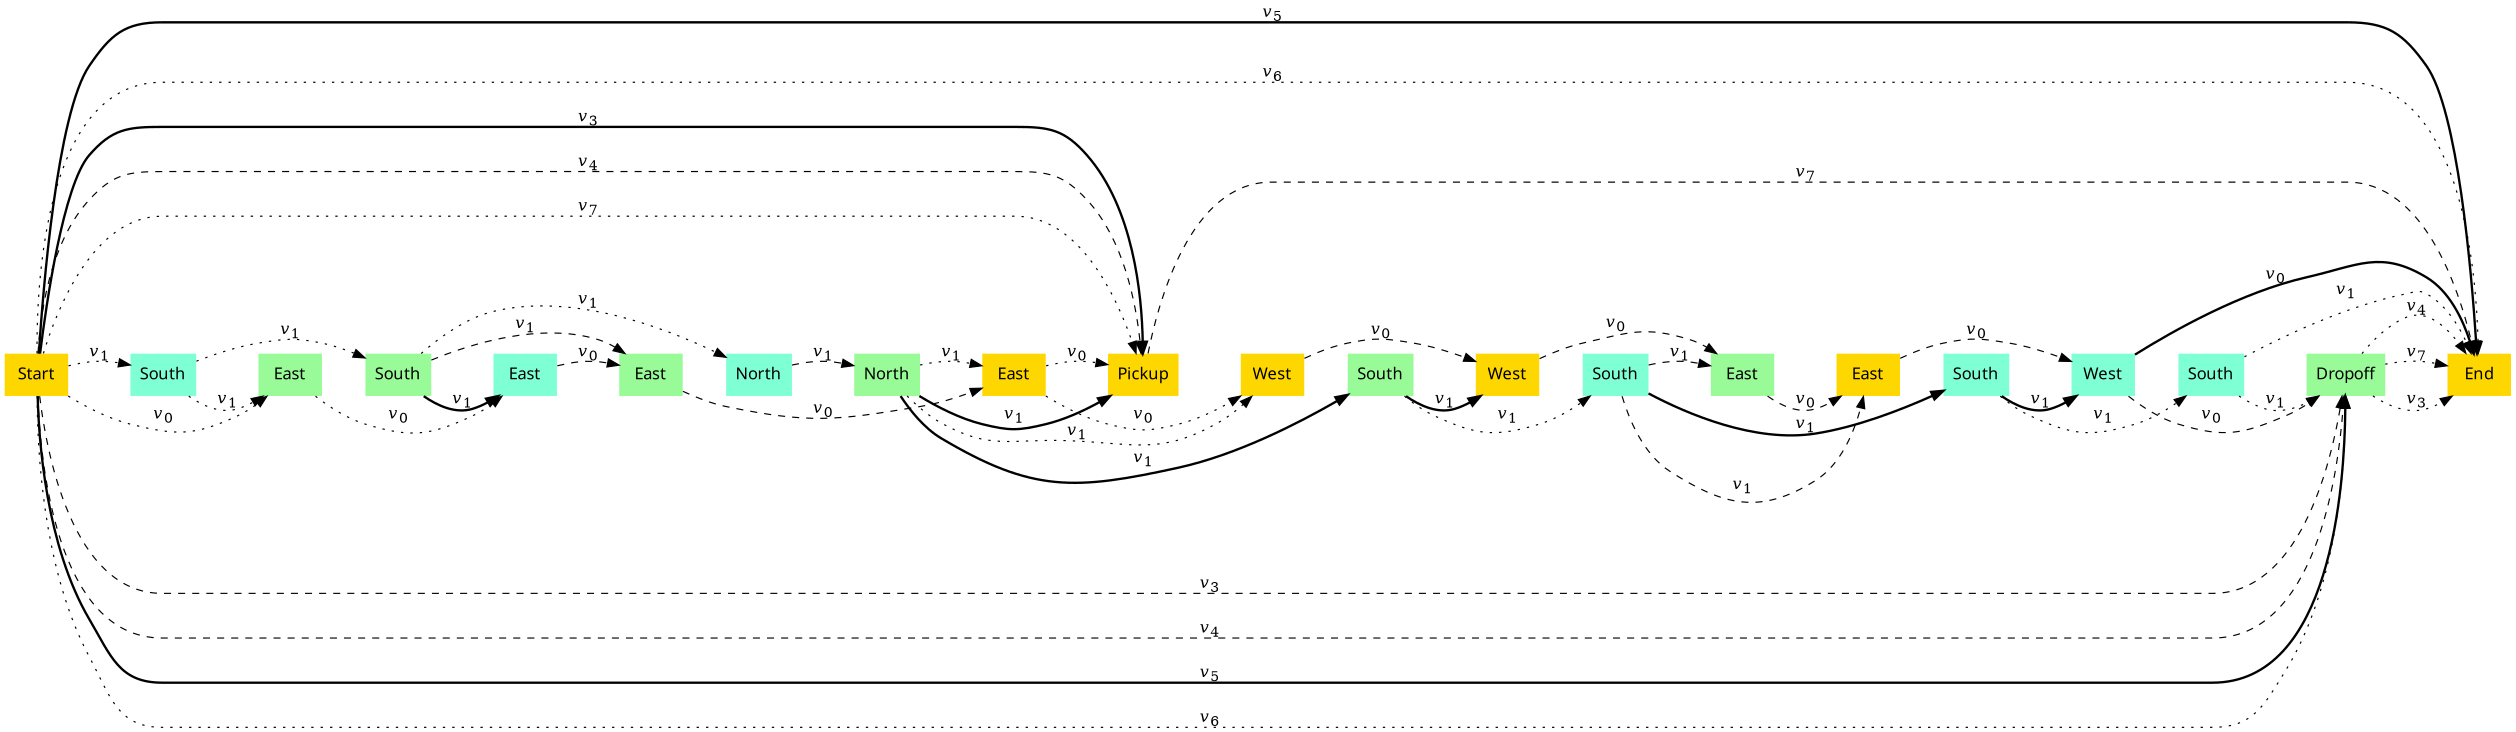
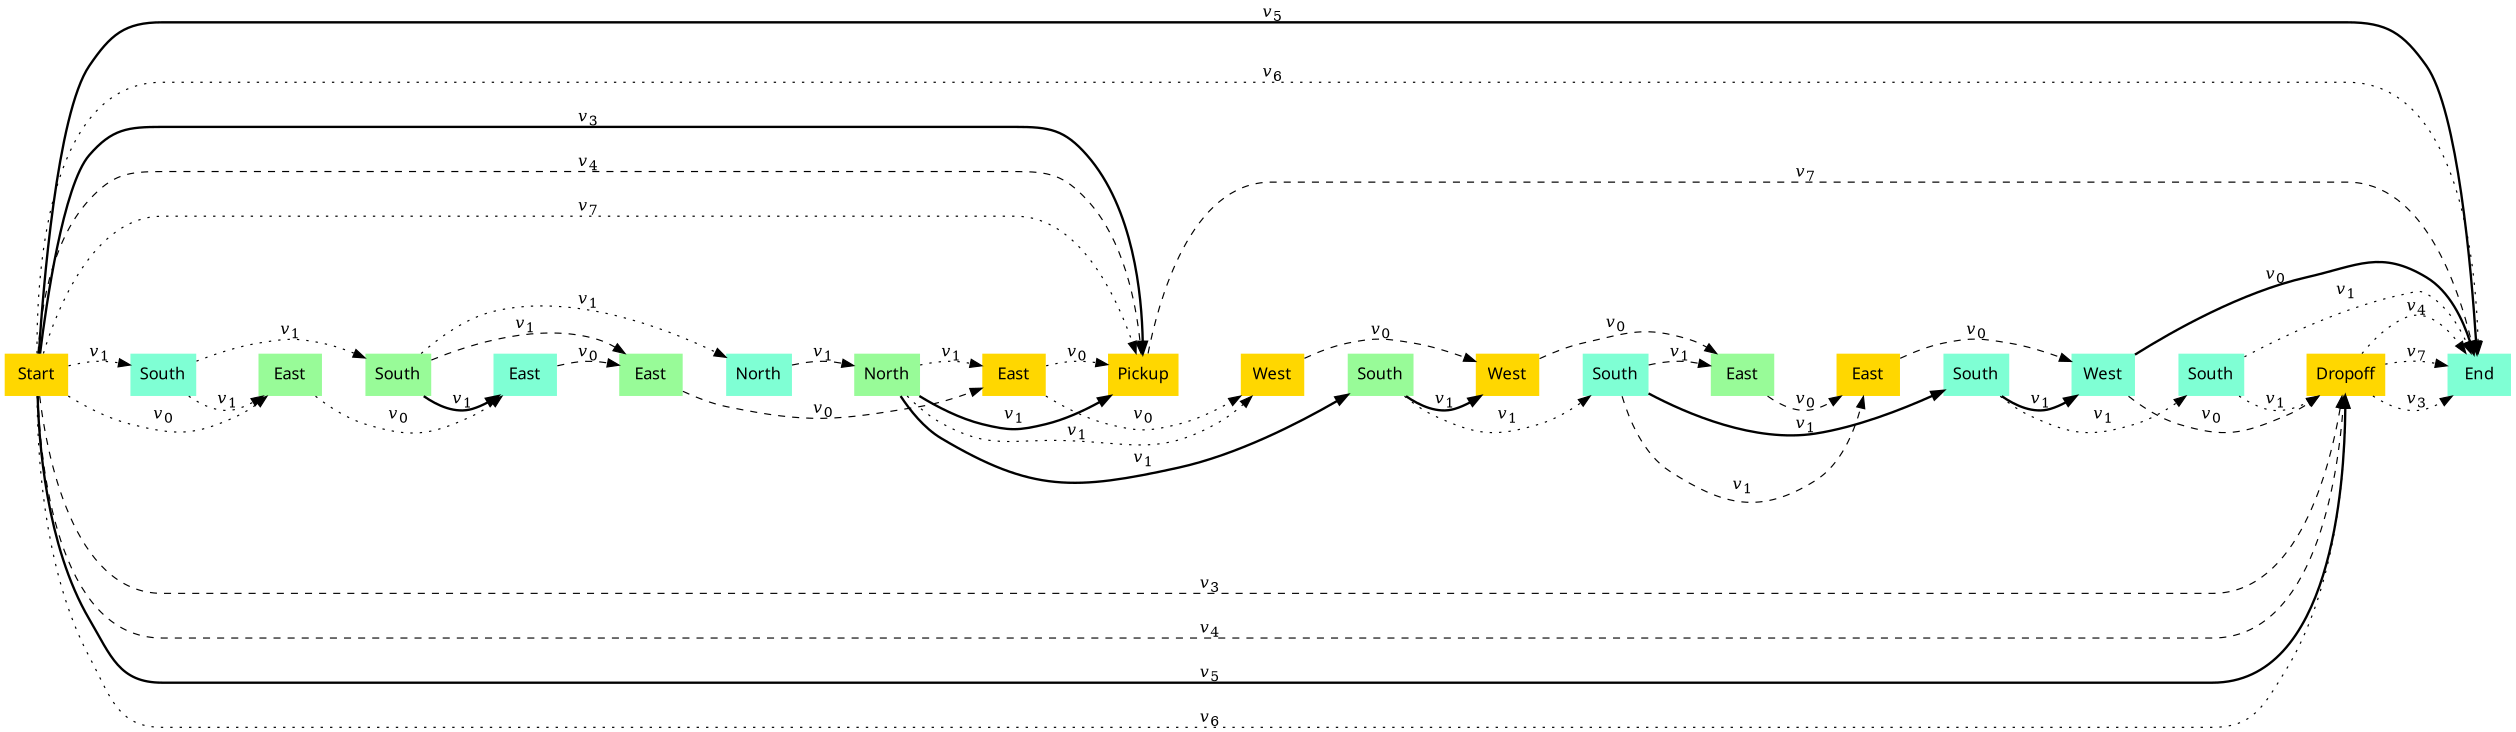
(2346, 375) -> (2346, 375)
(2479, 375) -> (2479, 375)
